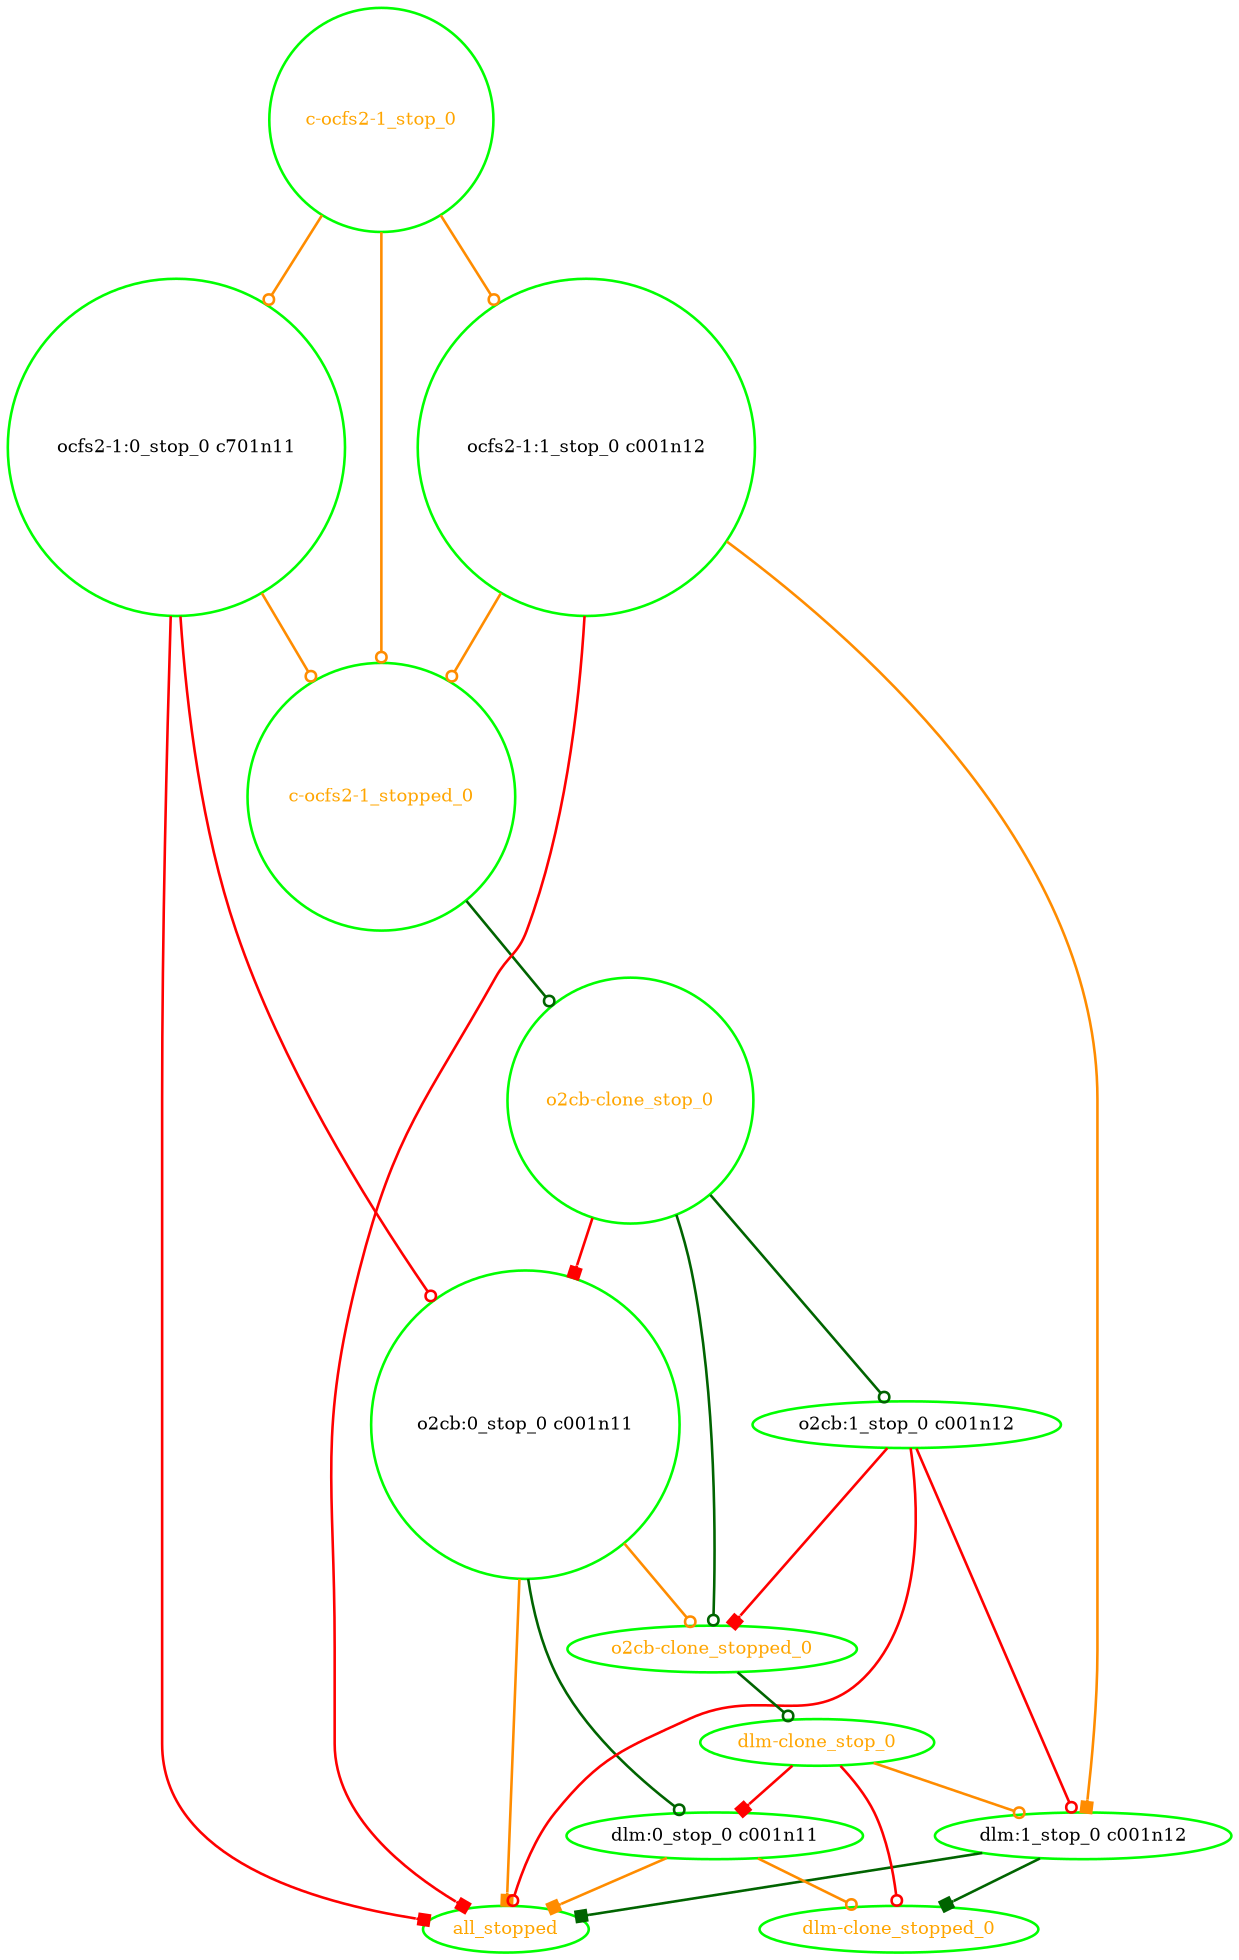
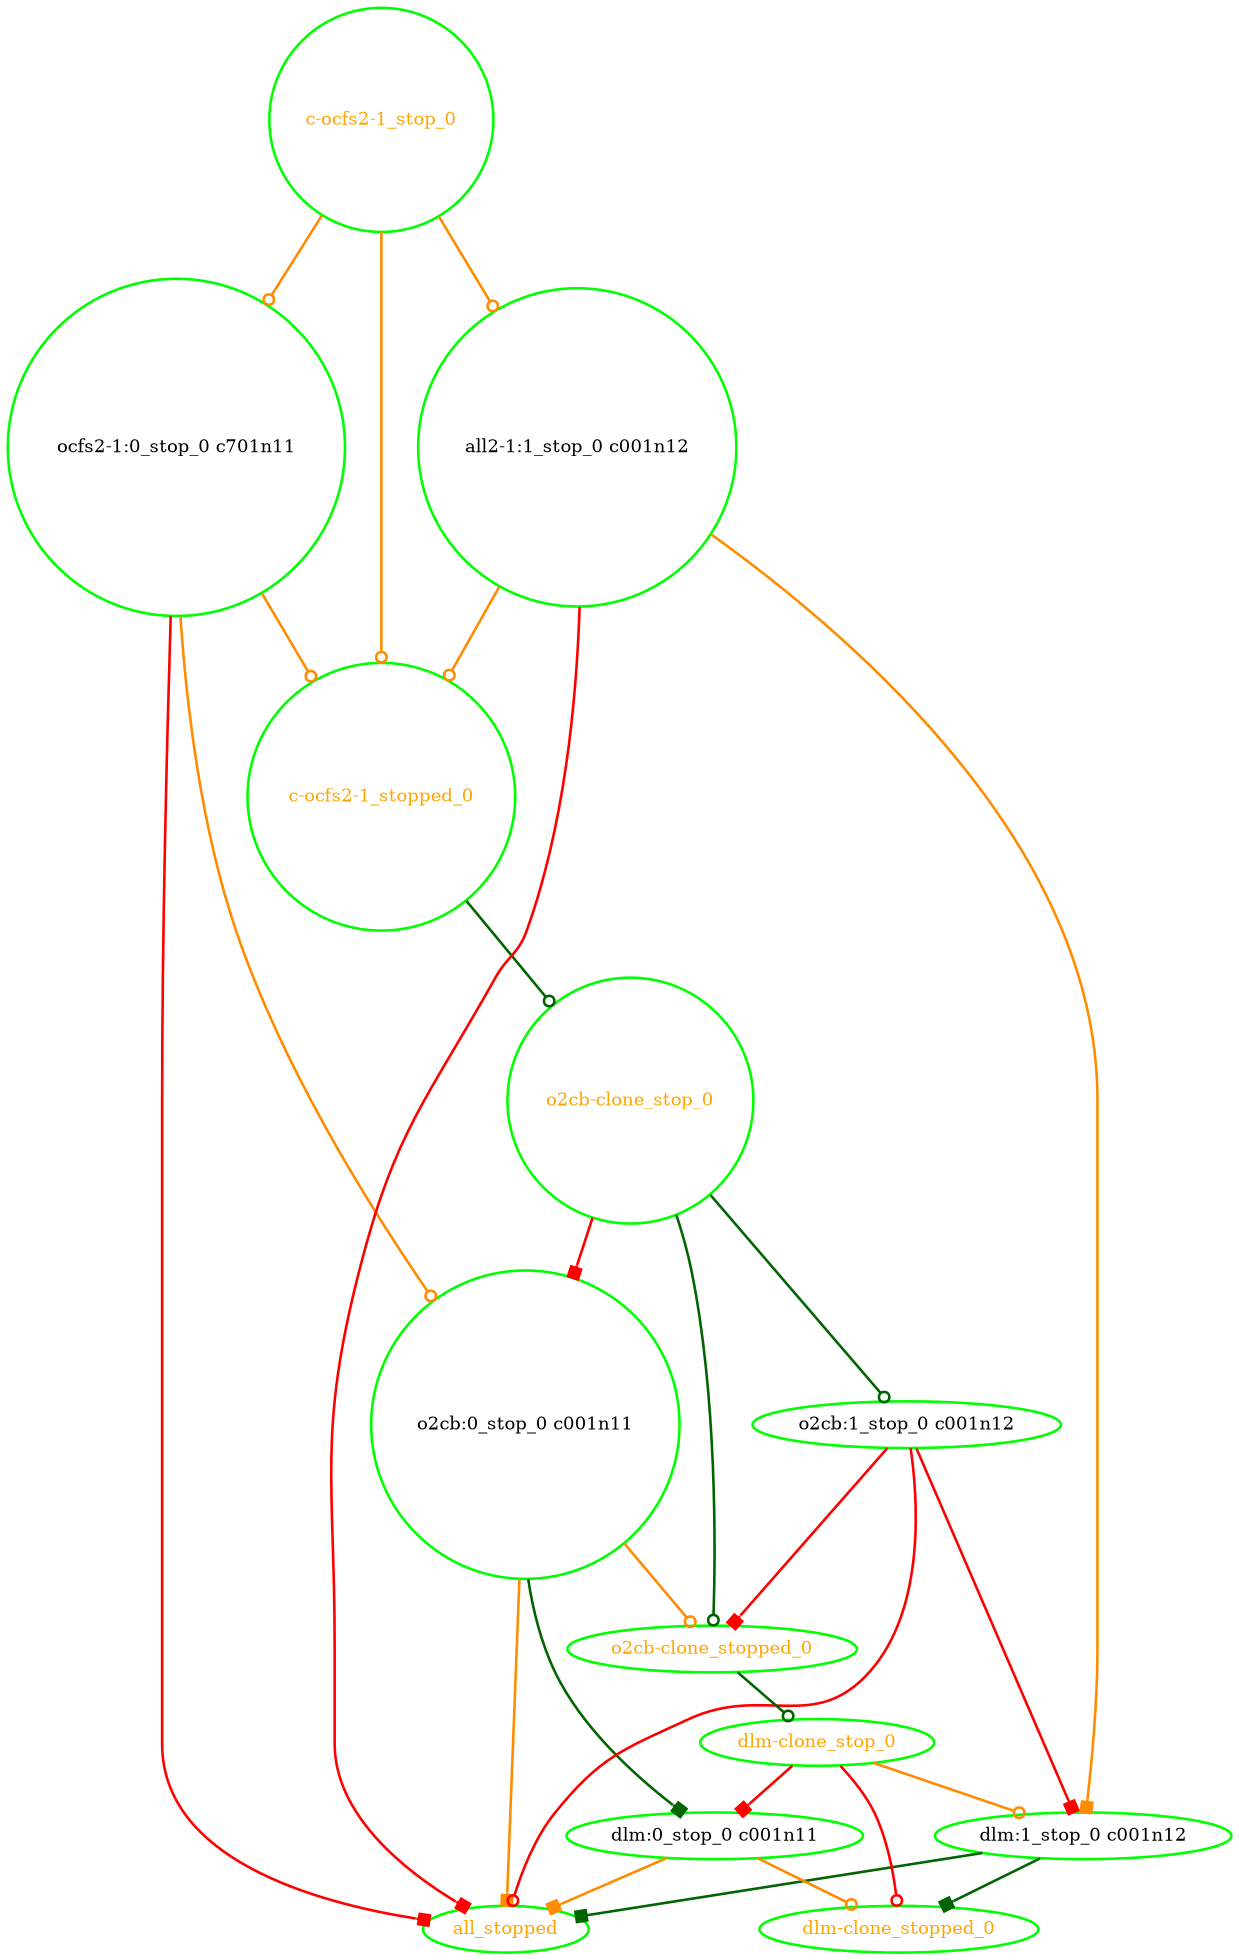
(586, 447) -> (577, 447)
(252, 973) -> (252, 973)
(993, 1625) -> (992, 1624)
(577, 1708) -> (576, 1707)
